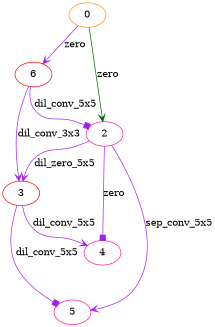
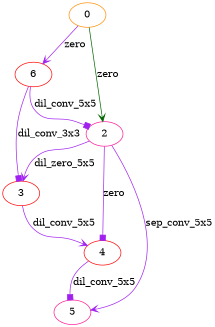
(17, 129) -> (17, 129)
(102, 253) -> (102, 253)
(14, 261) -> (75, 275)
